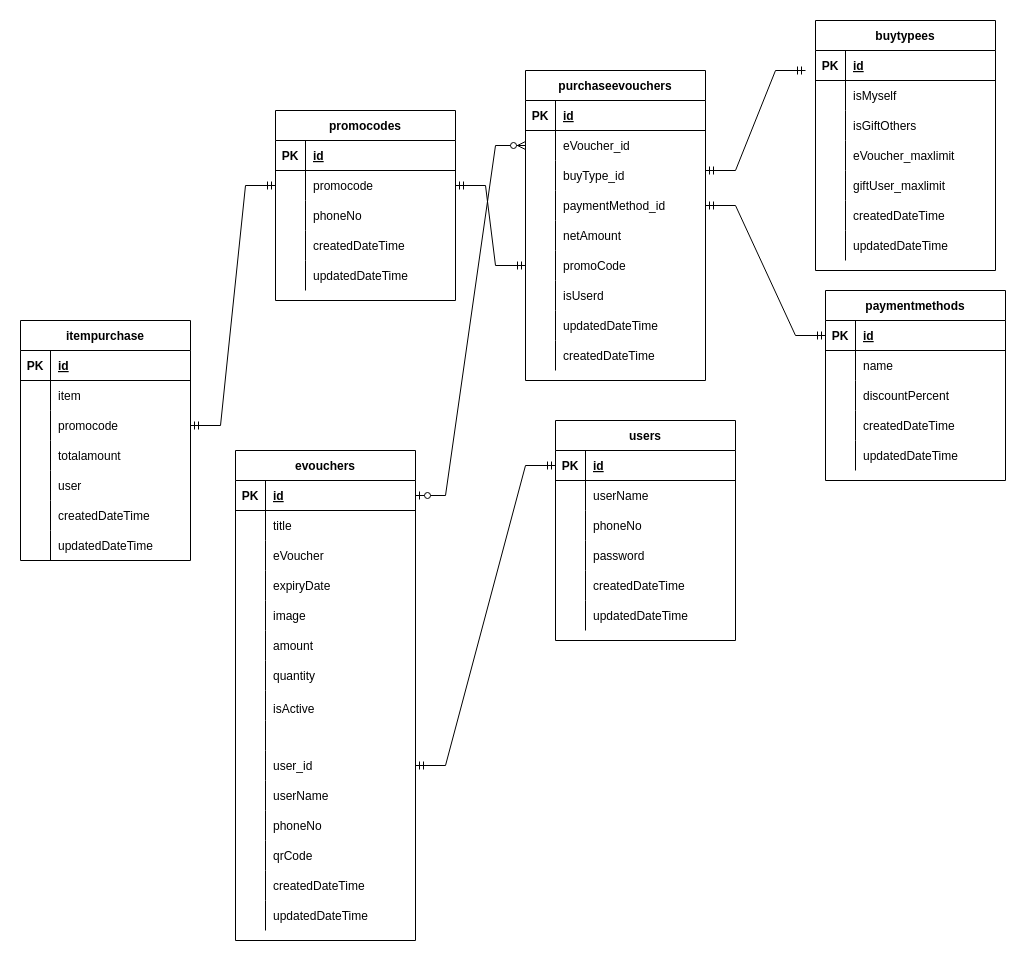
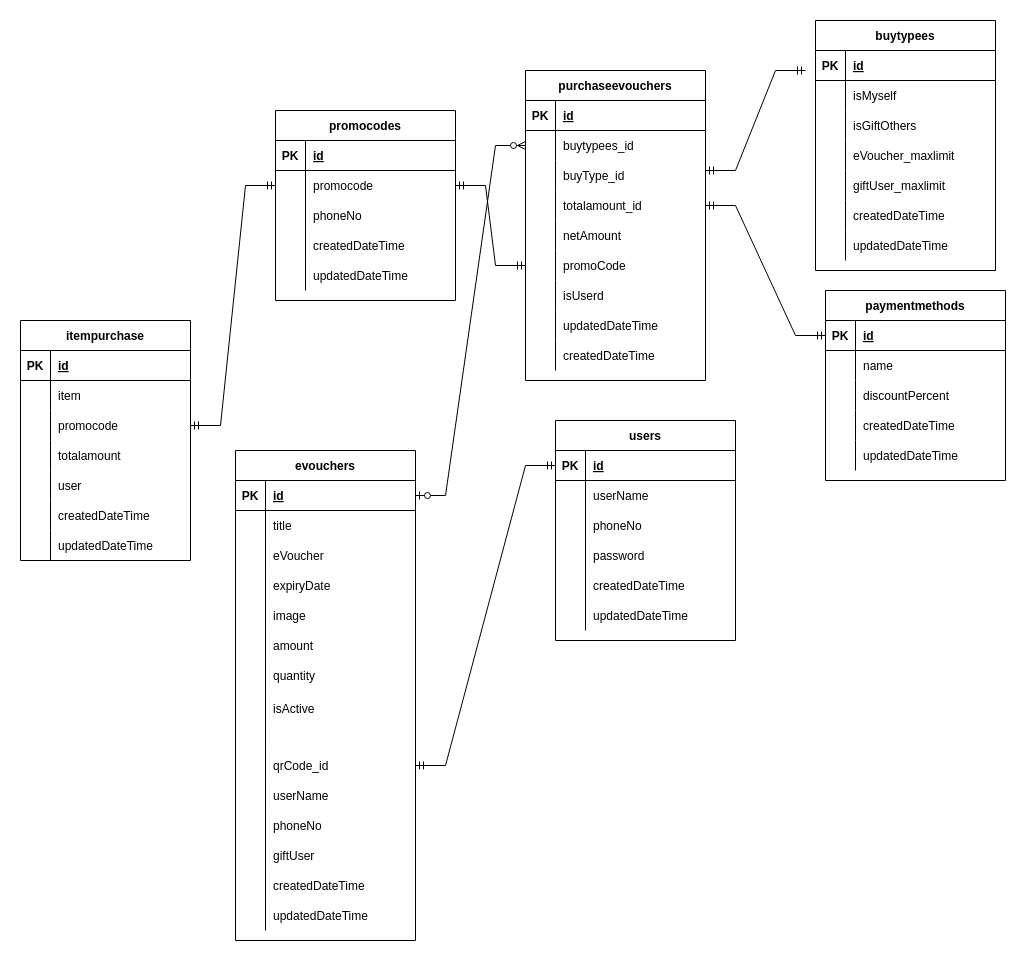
(598, 146) -> (602, 146)
(615, 206) -> (607, 206)
(295, 766) -> (302, 766)
(293, 856) -> (298, 856)
